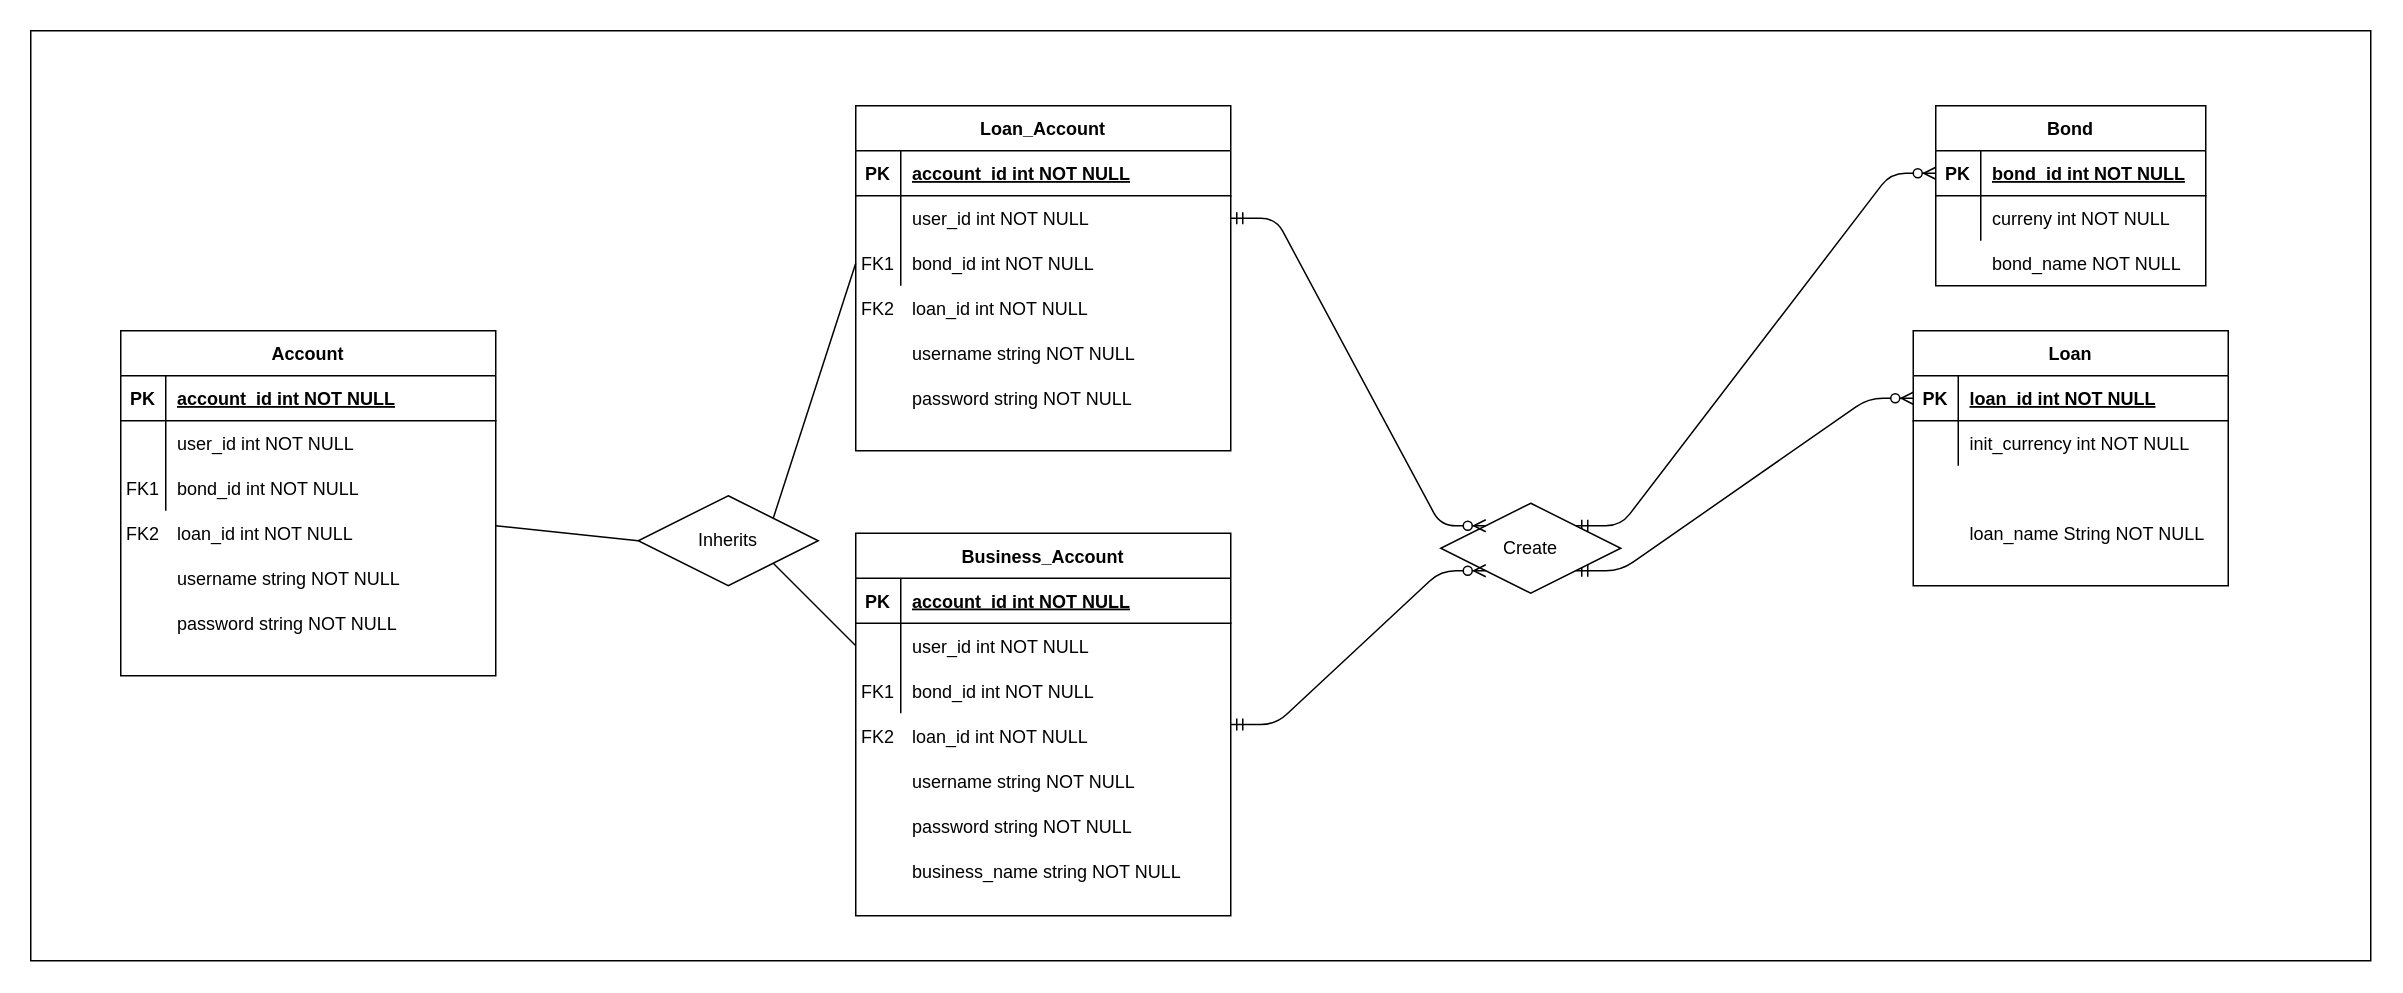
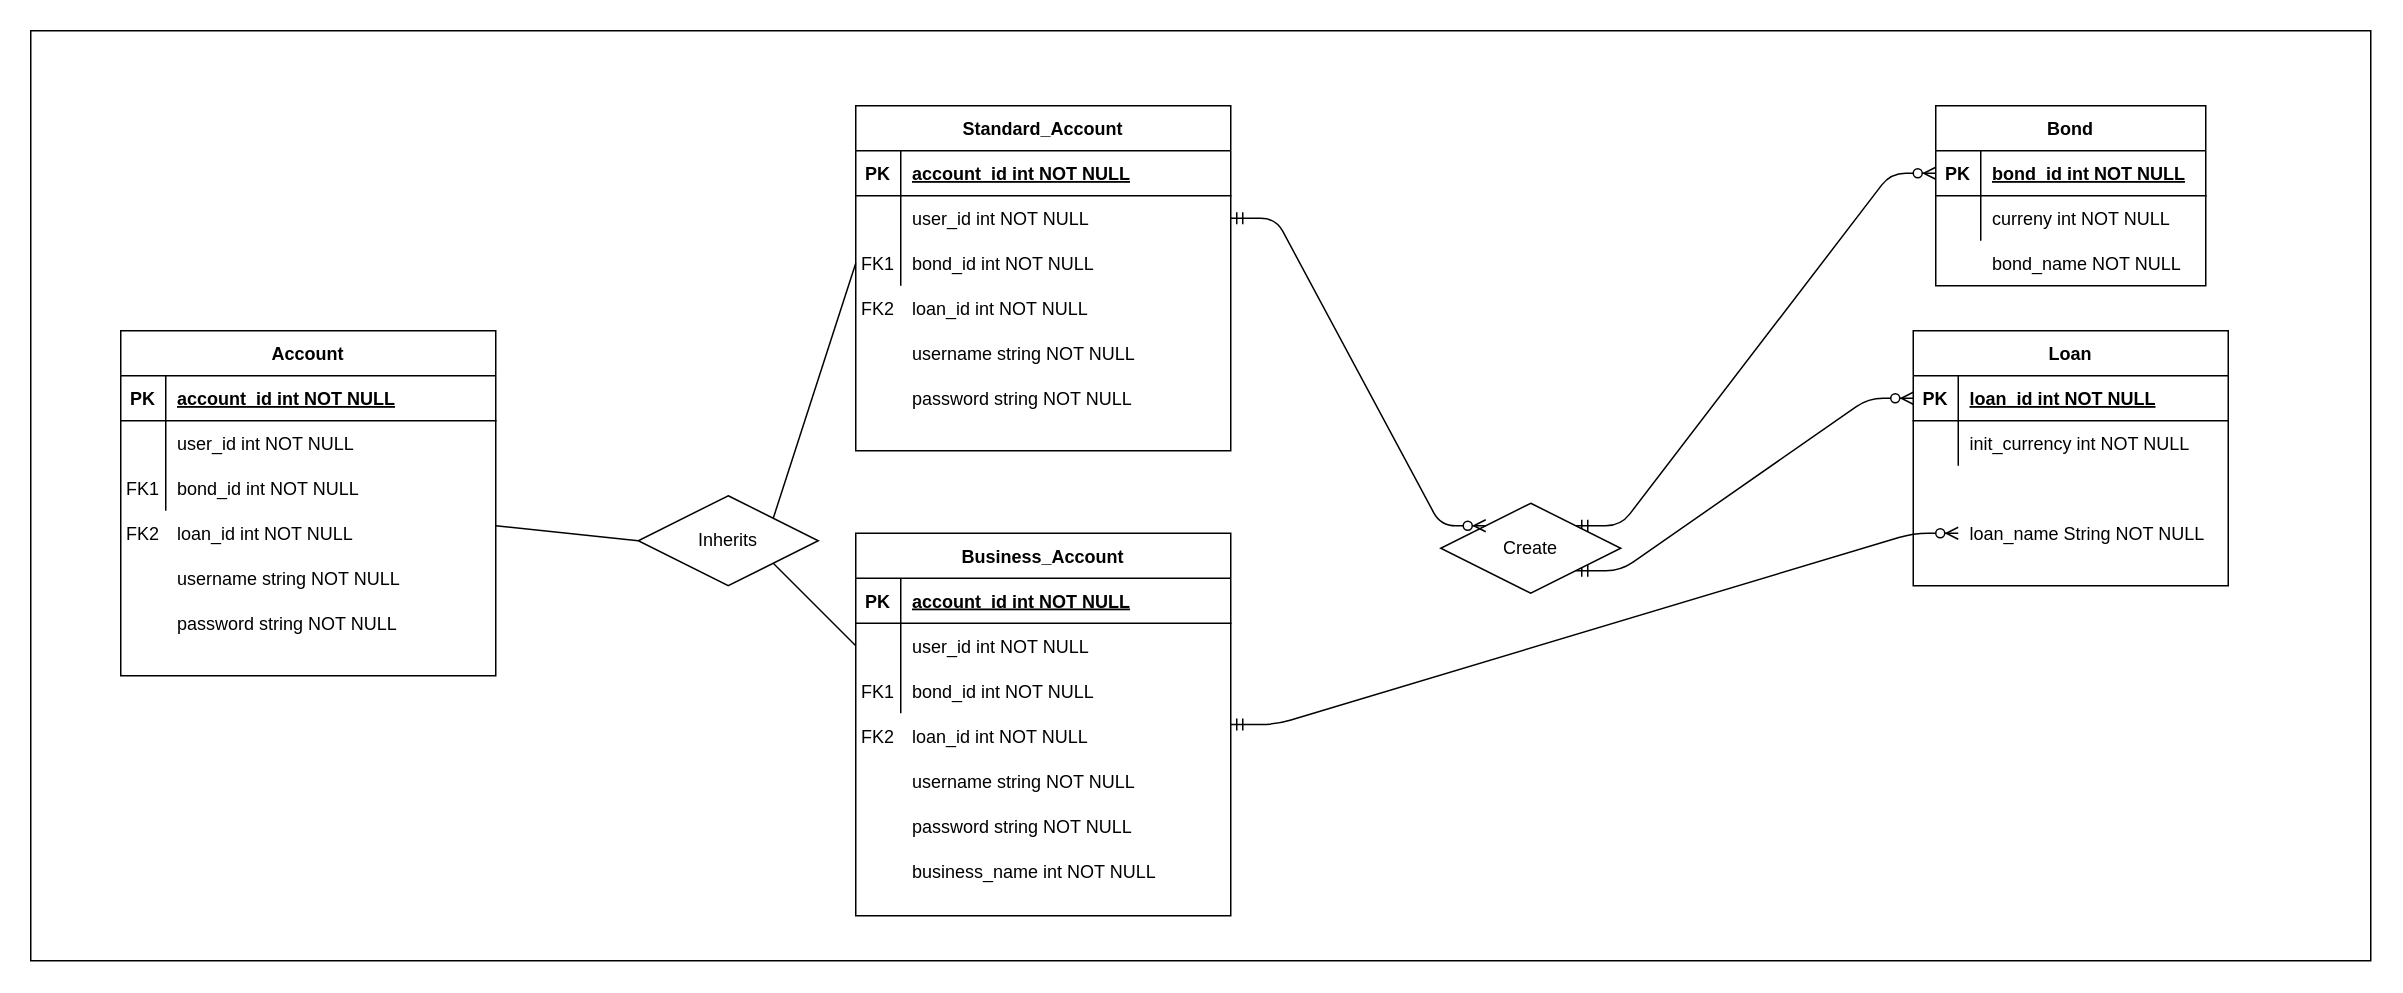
(1043, 129) -> (1043, 129)
(1370, 637) -> (1609, 624)
(1046, 872) -> (1031, 872)
